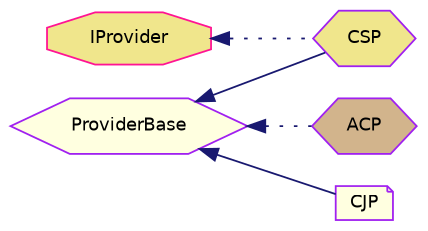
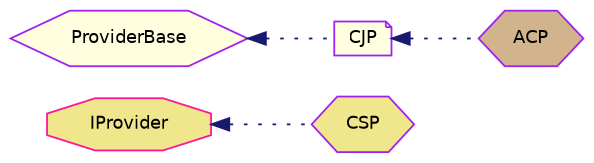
(269, 74) -> none
(288, 126) -> (444, 38)
(276, 174) -> (300, 38)
